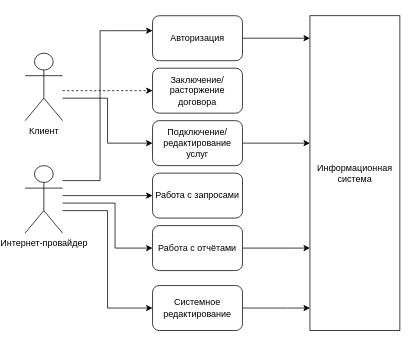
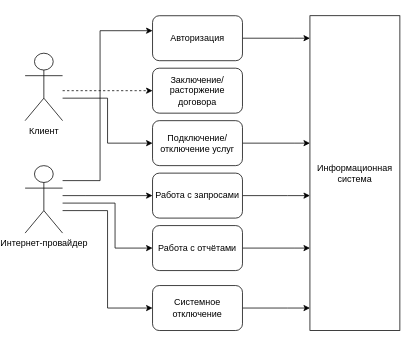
(198, 143) -> (198, 143)
none -> (274, 195)
(198, 308) -> (198, 308)
